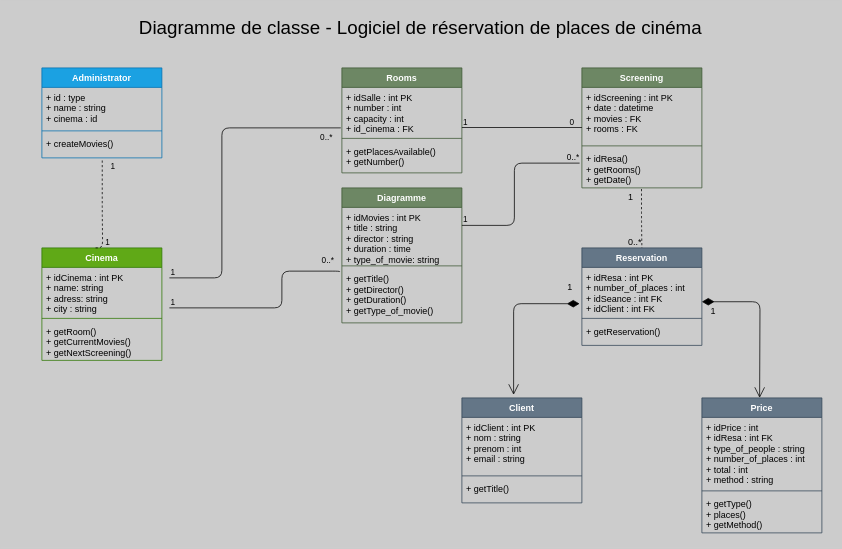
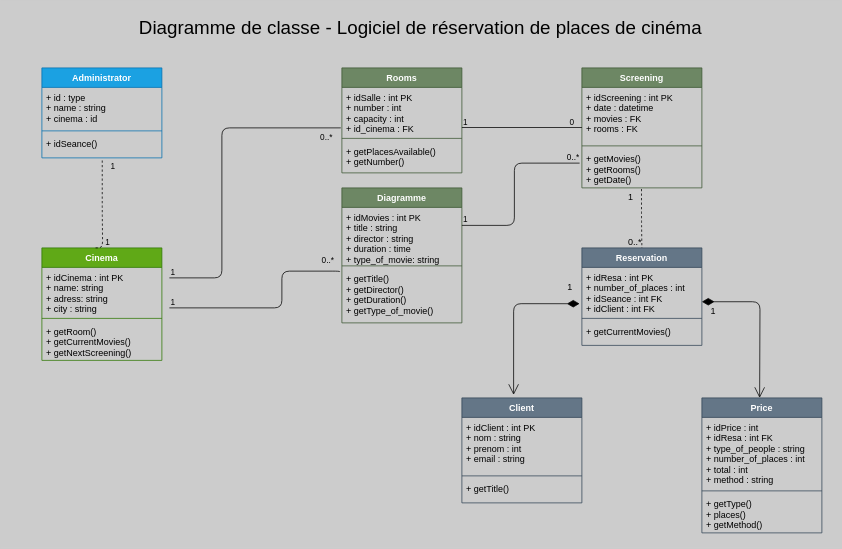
(84, 144) -> (74, 144)
(609, 159) -> (616, 159)
(629, 332) -> (634, 332)
